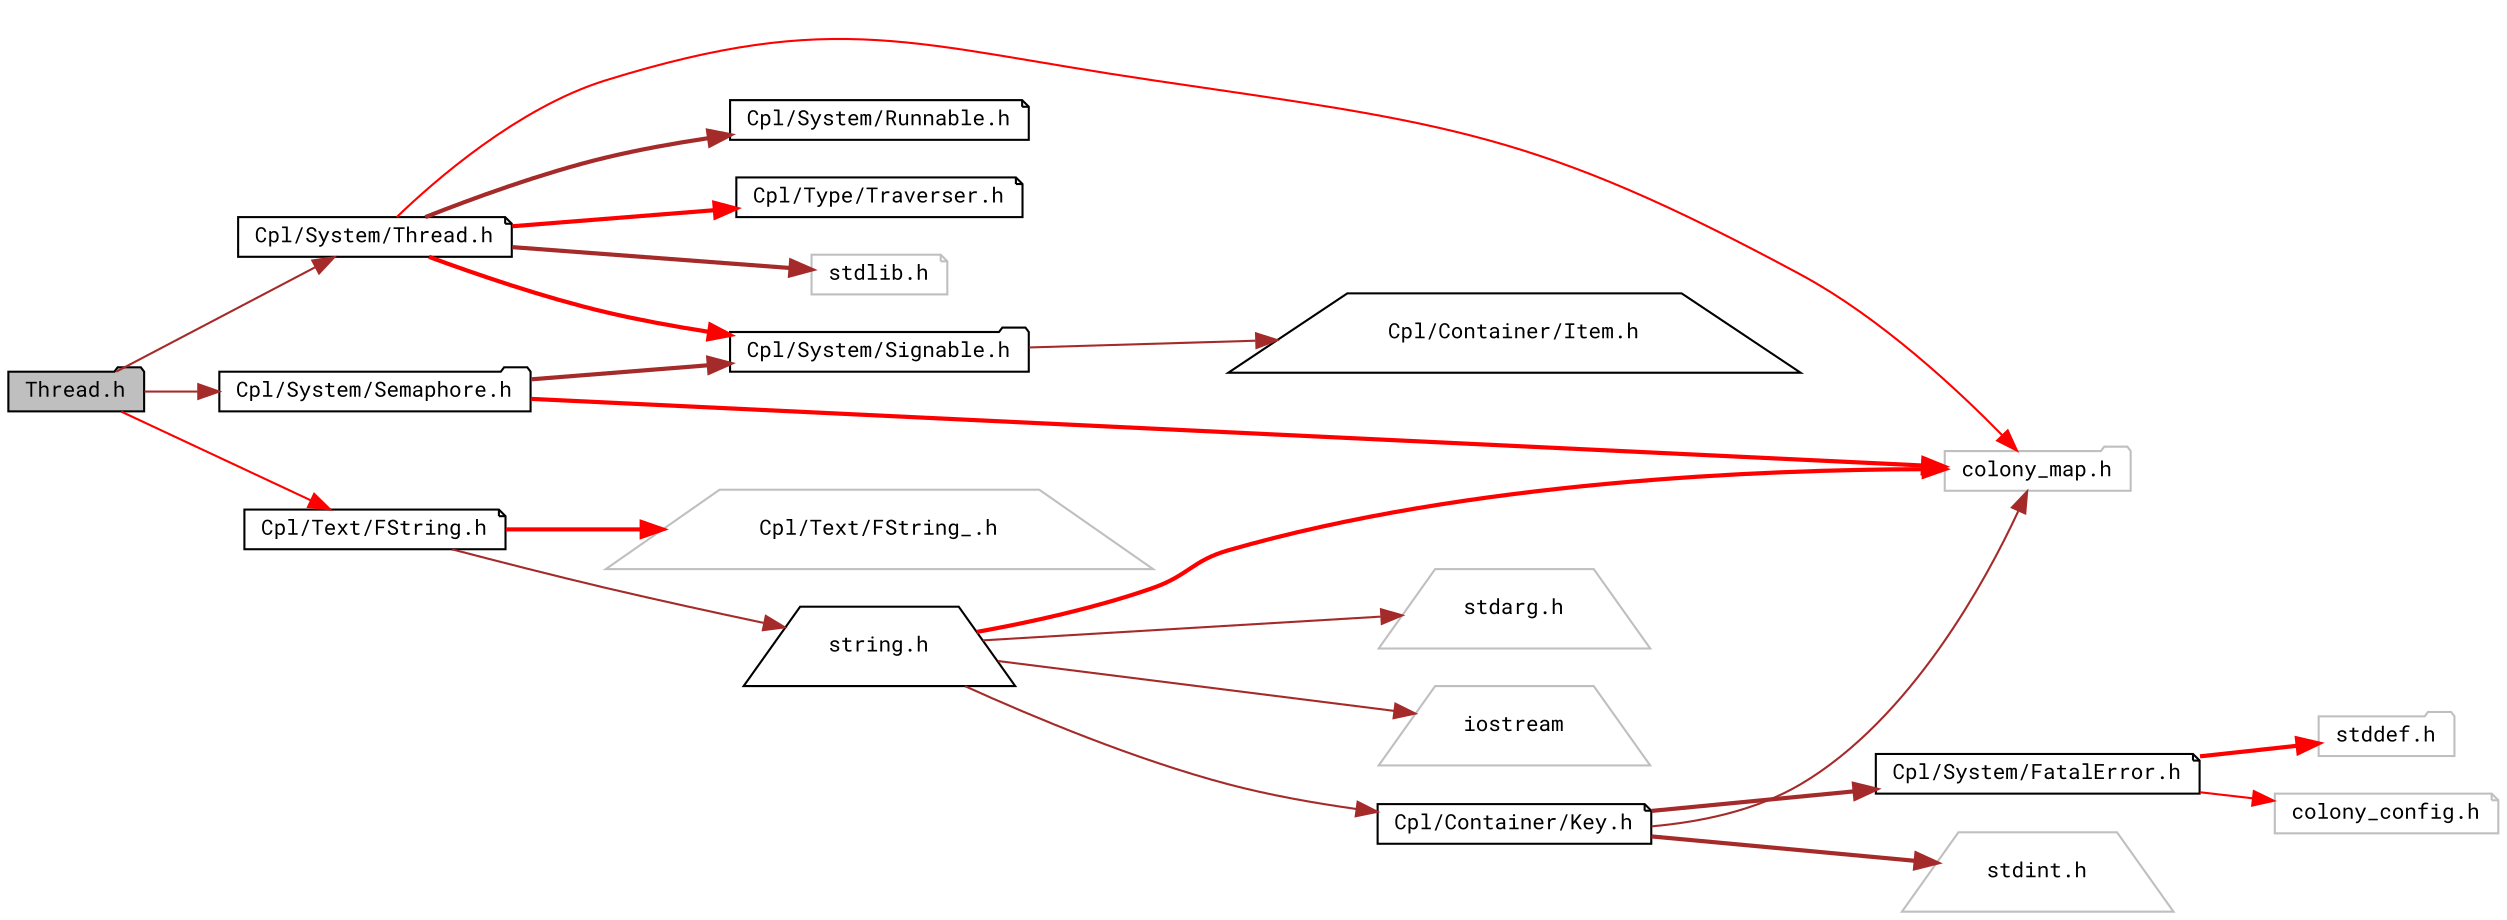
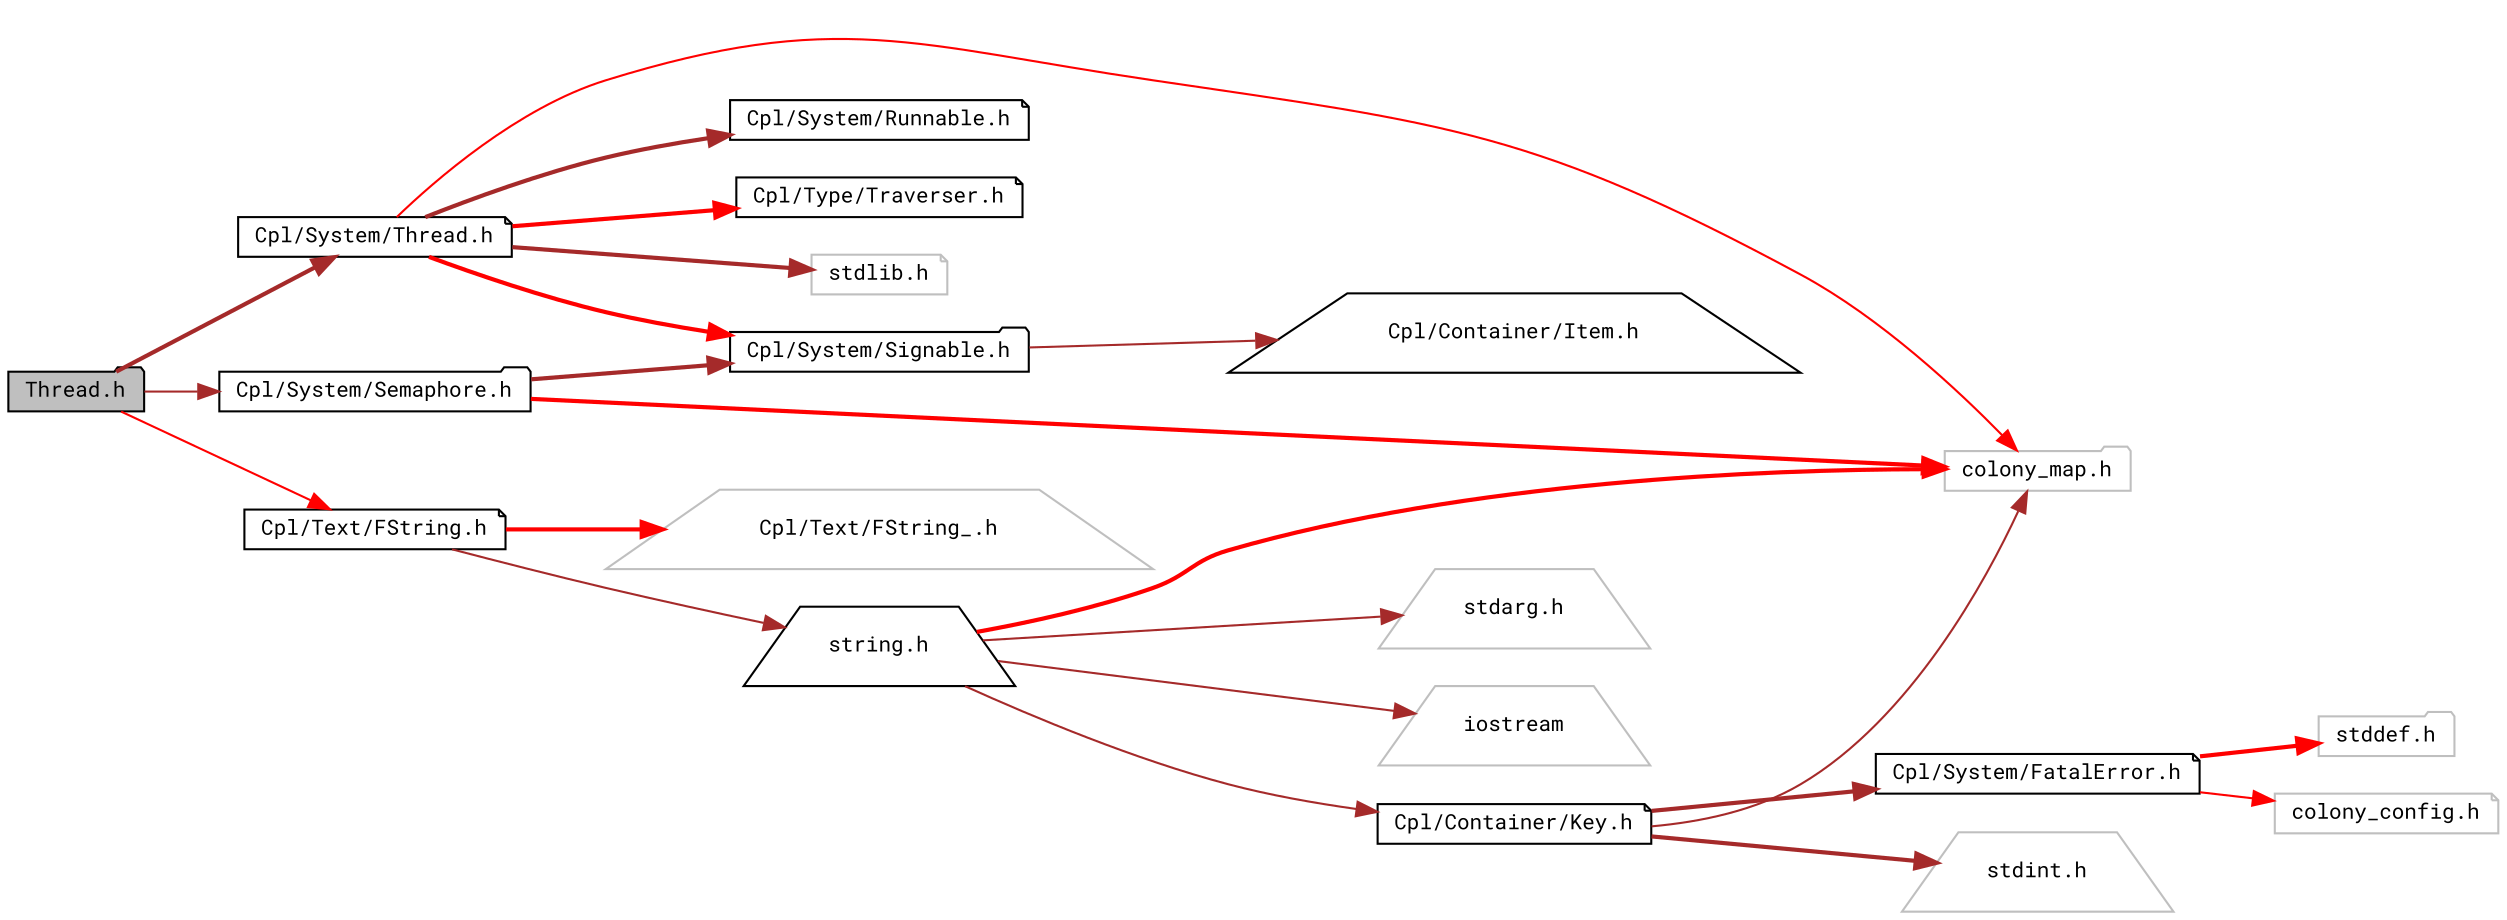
(216, 319) -> (216, 319)
